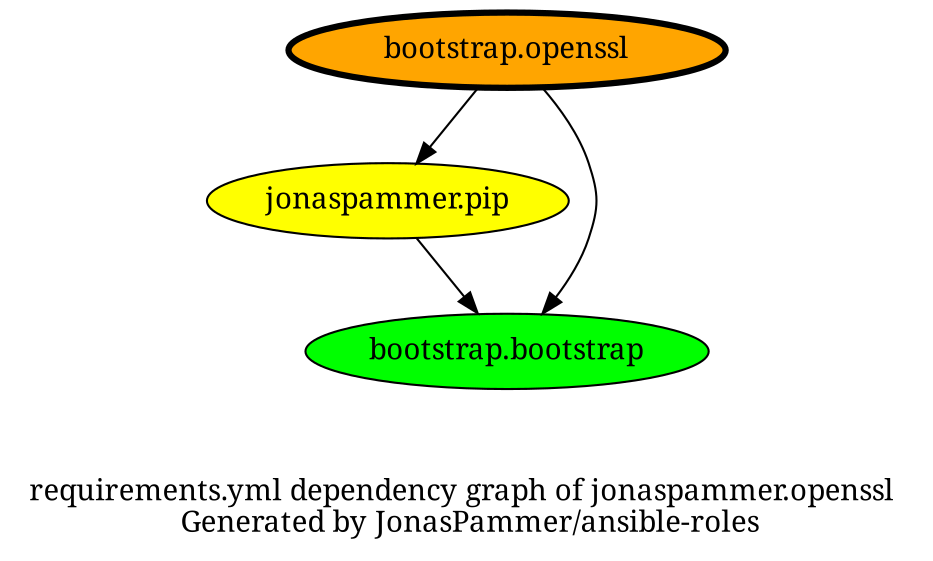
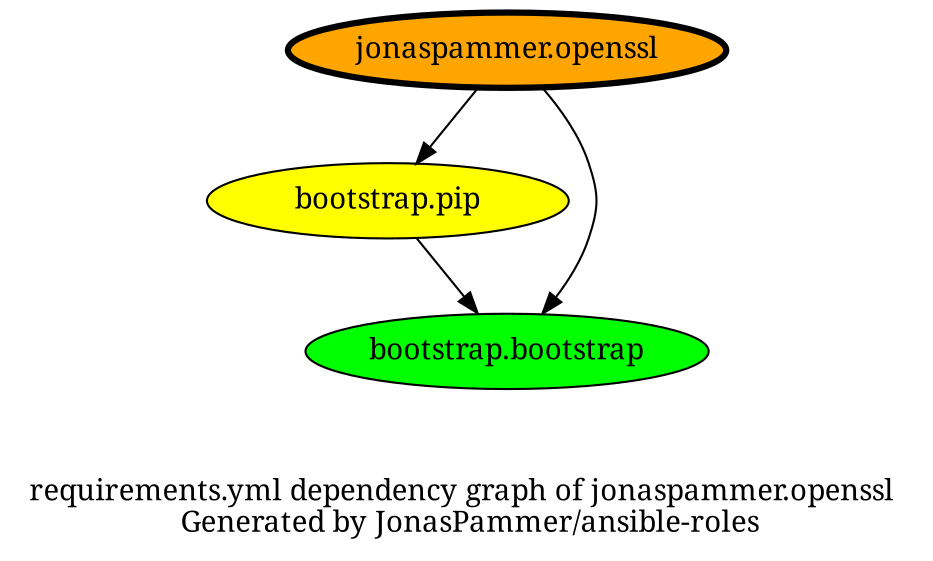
(507, 50) -> (507, 50)
(388, 201) -> (388, 201)
